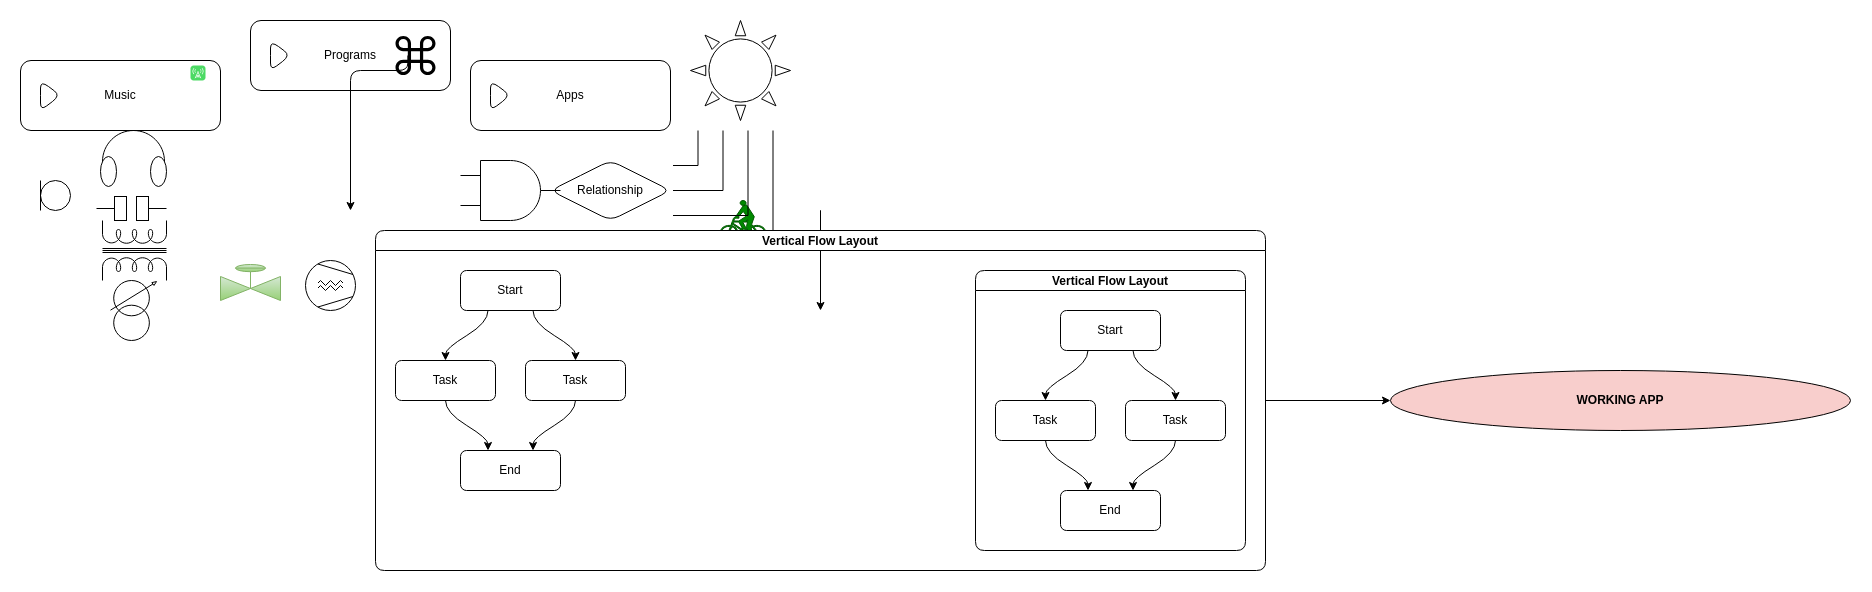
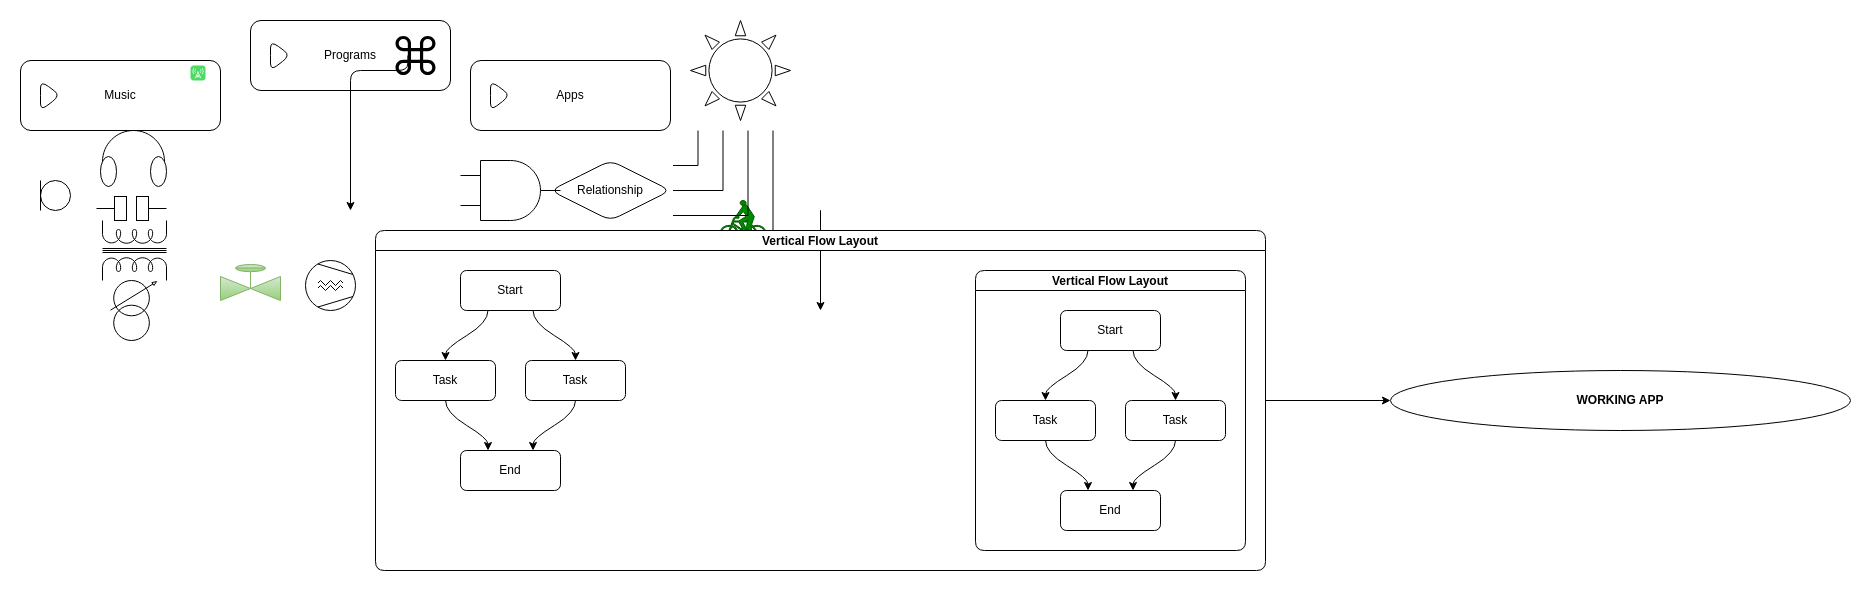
(1621, 401) -> (1621, 401)
